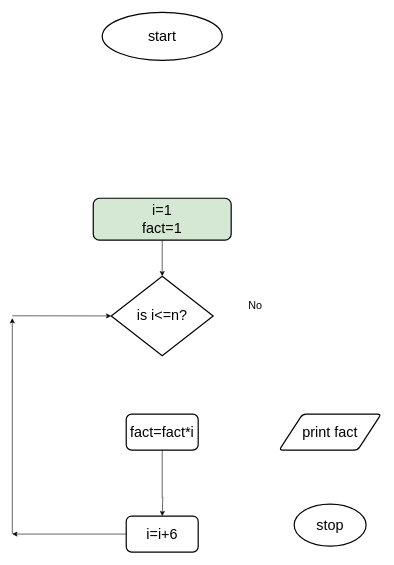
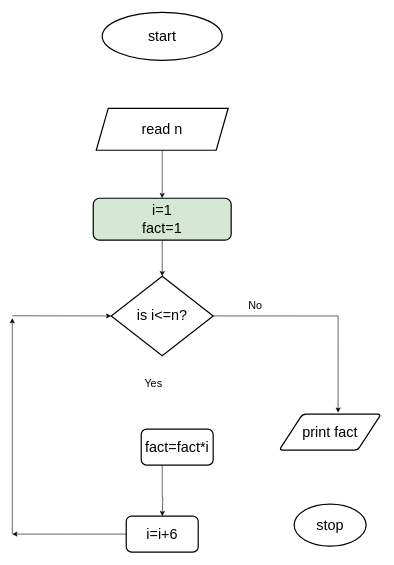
none -> (162, 129)
none -> (162, 192)
none -> (153, 384)
none -> (338, 407)
(162, 432) -> (177, 447)
